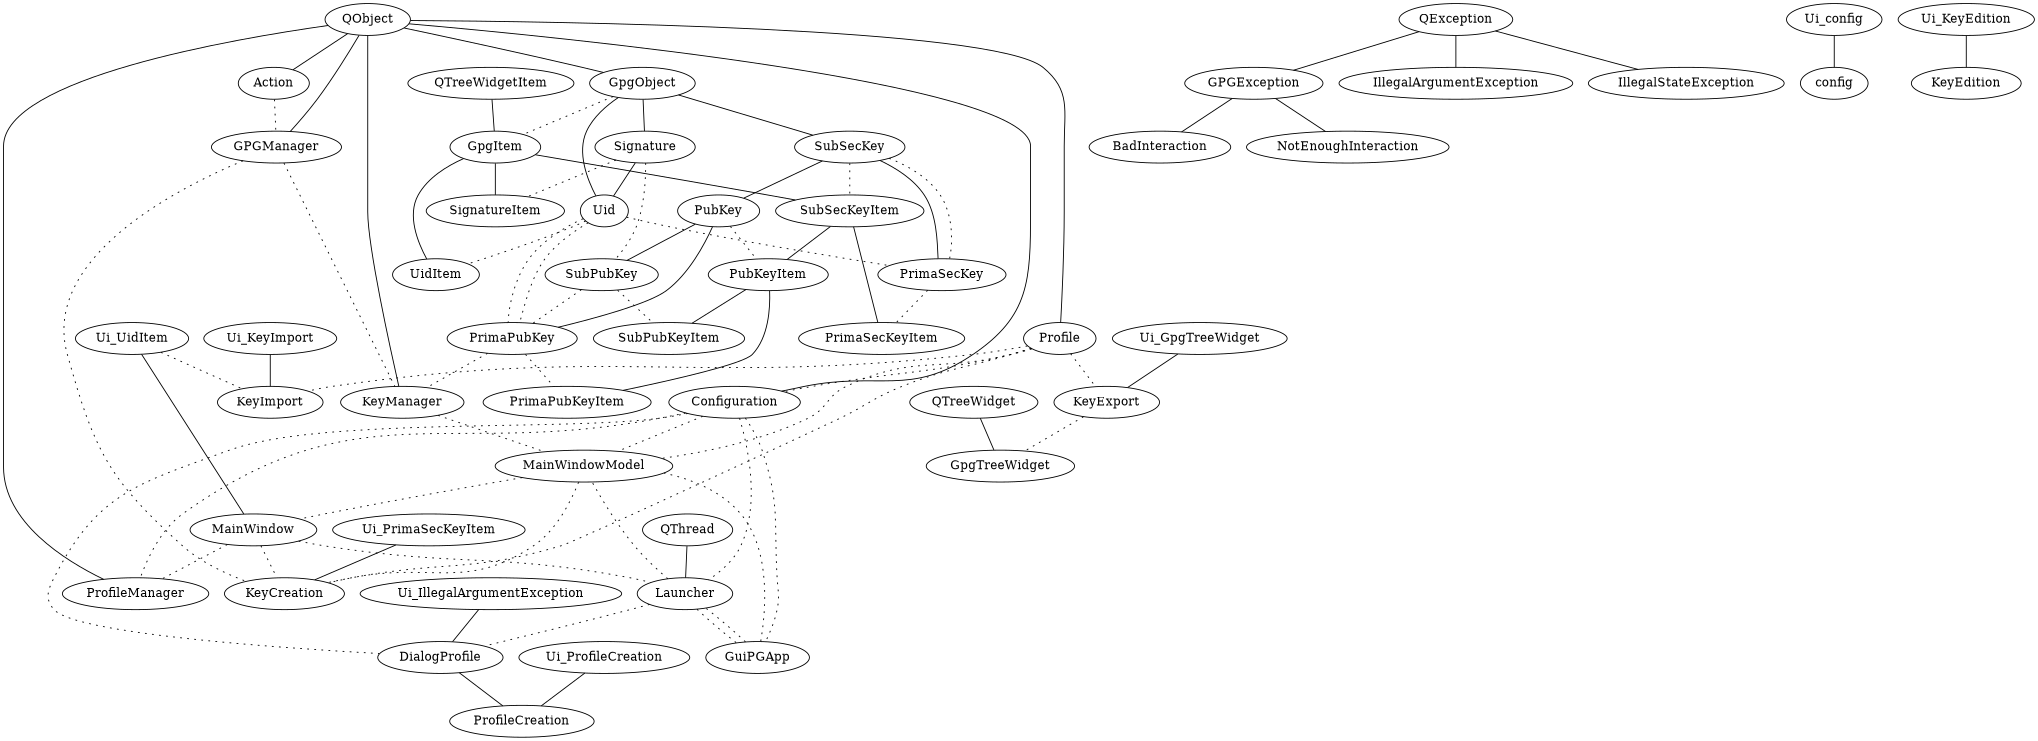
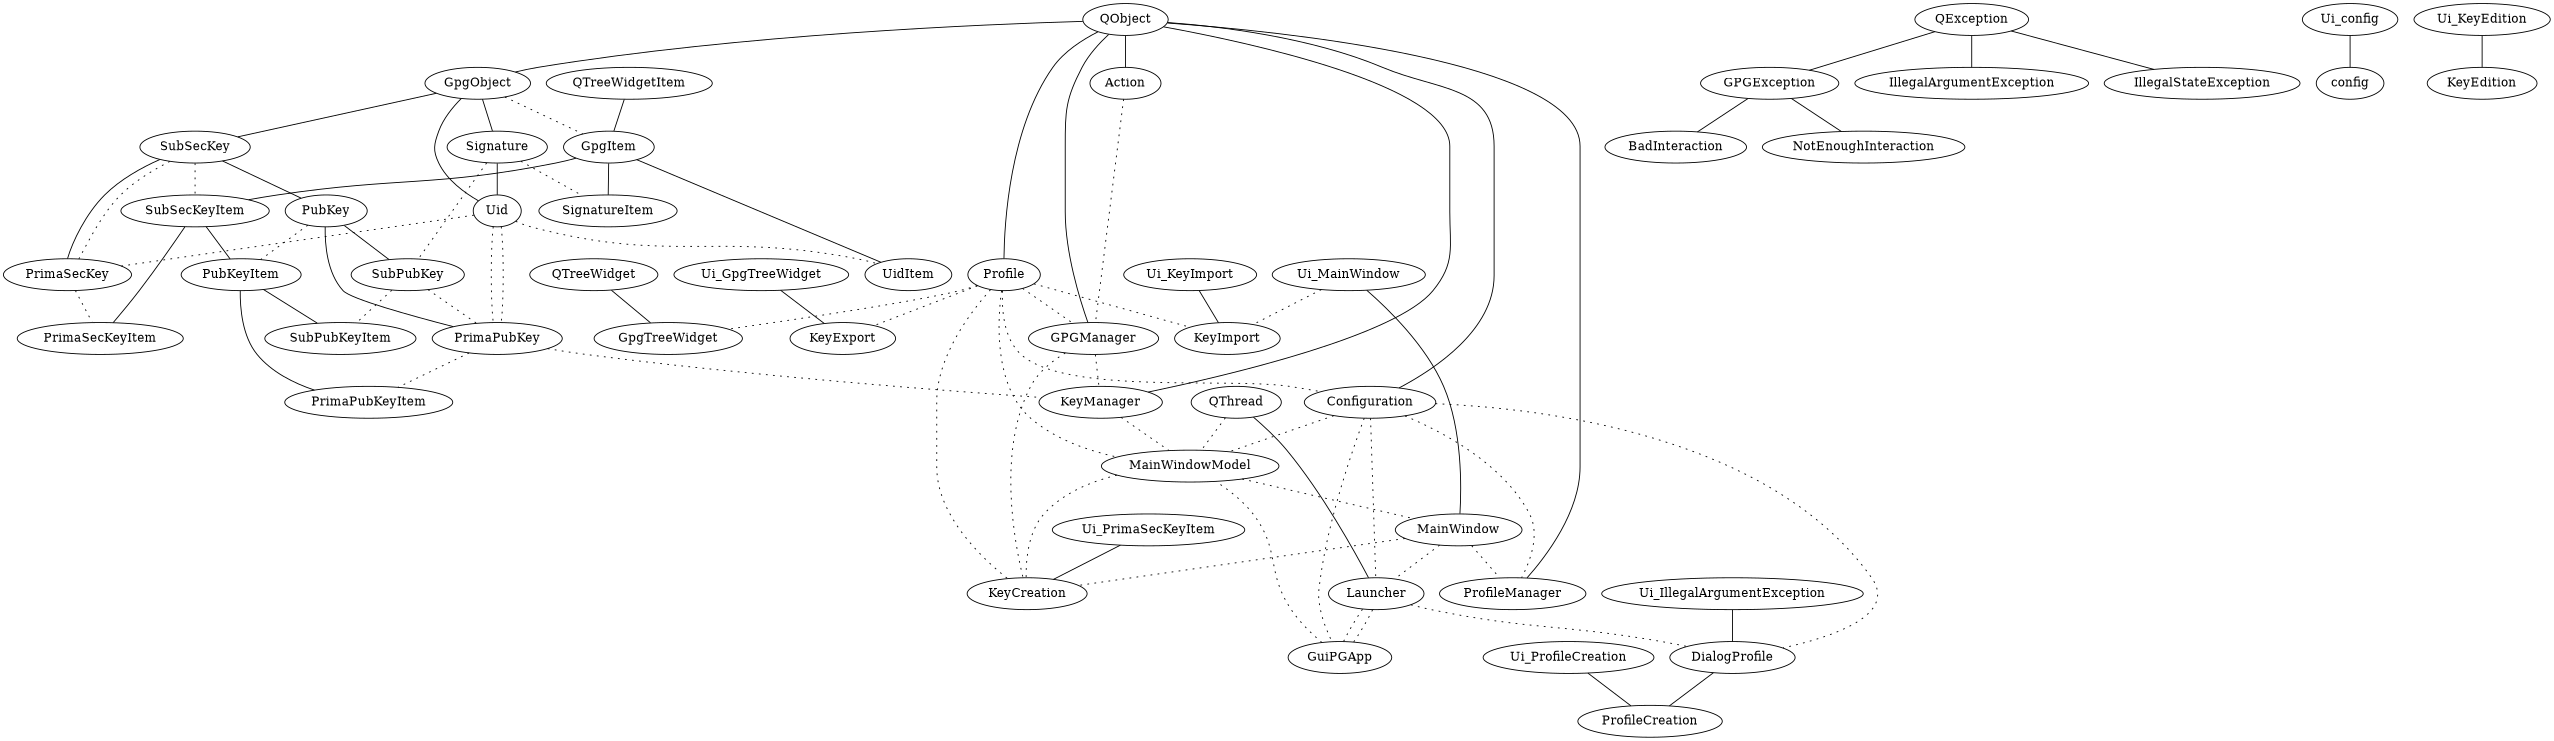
none -> (1048, 306)
(132, 338) -> (1349, 275)
(1054, 434) -> (853, 310)
(625, 534) -> (1213, 434)
